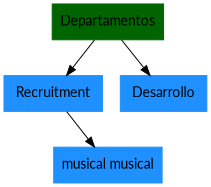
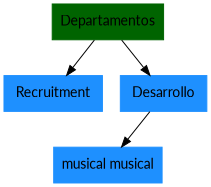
(77, 125) -> (139, 125)
